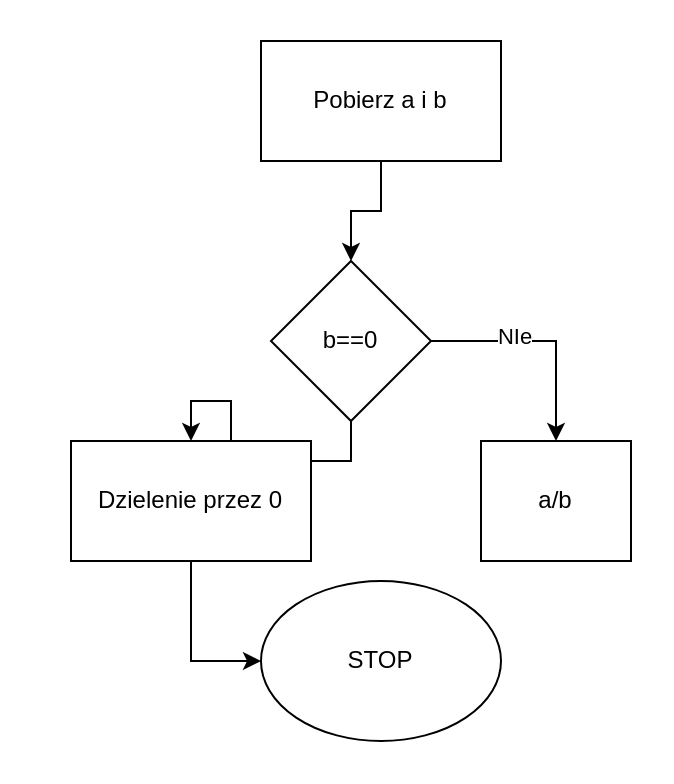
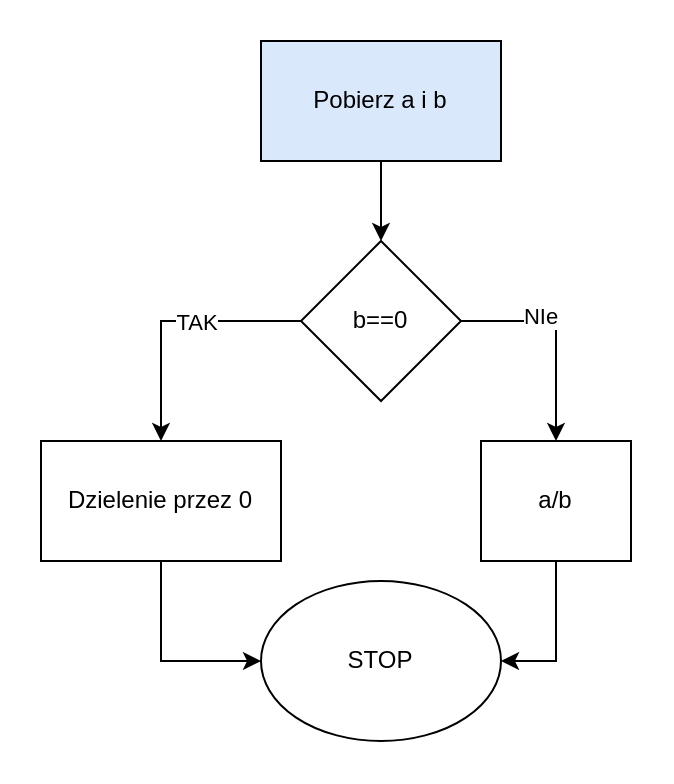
(381, 101) -> (381, 101)
(351, 341) -> (381, 321)
(191, 501) -> (161, 501)
none -> (556, 632)
